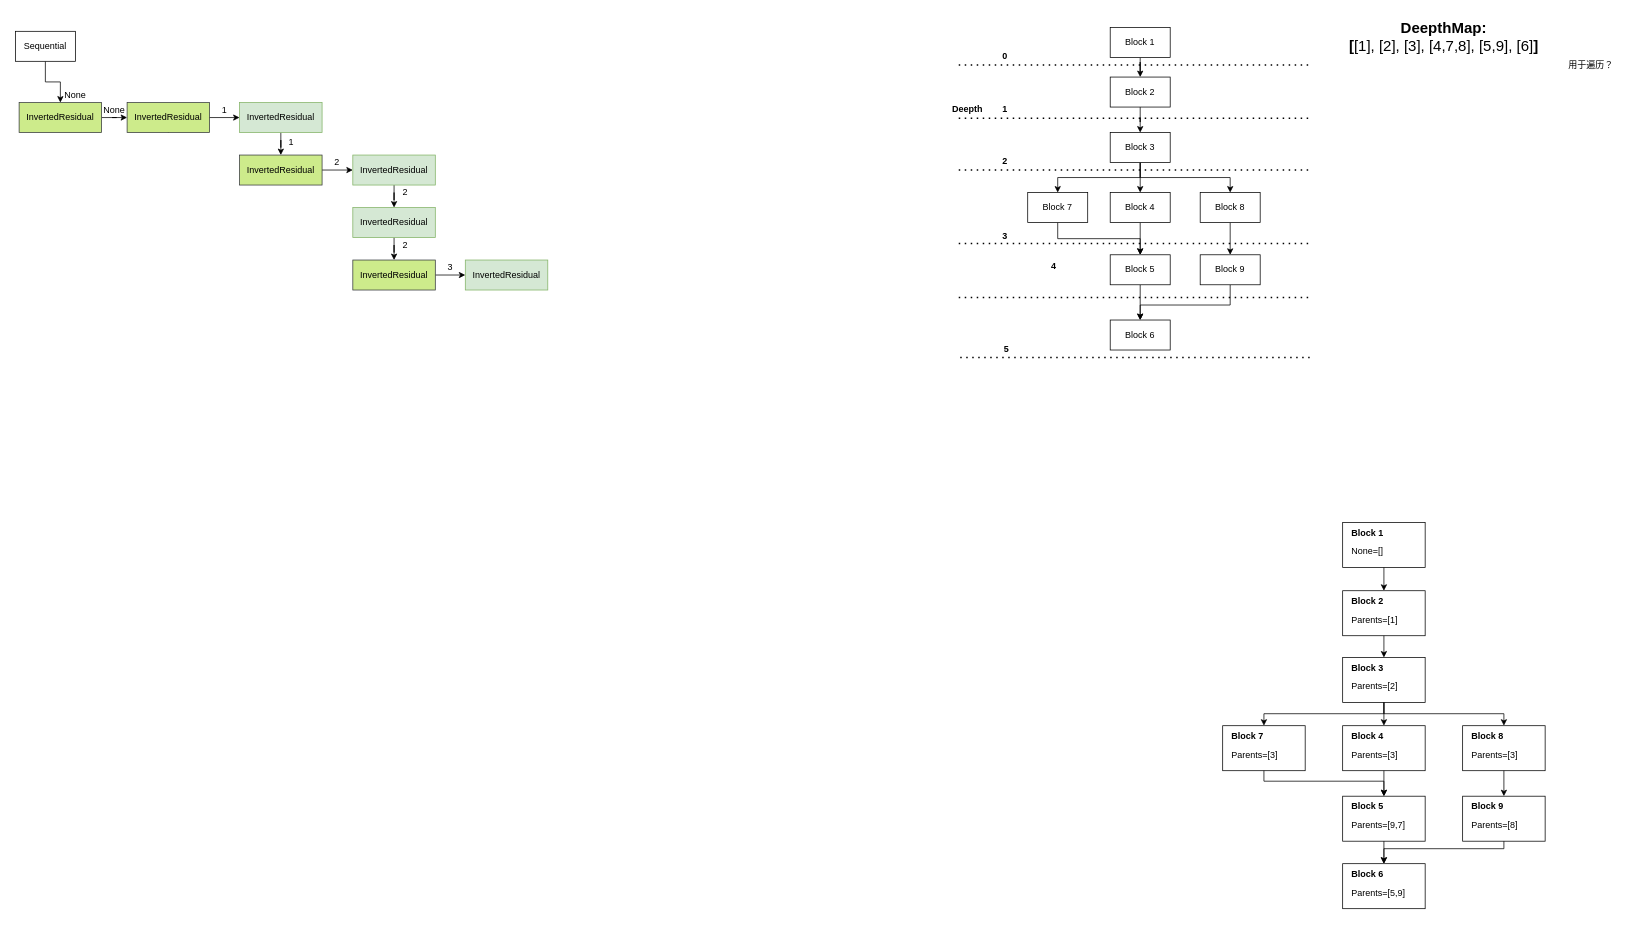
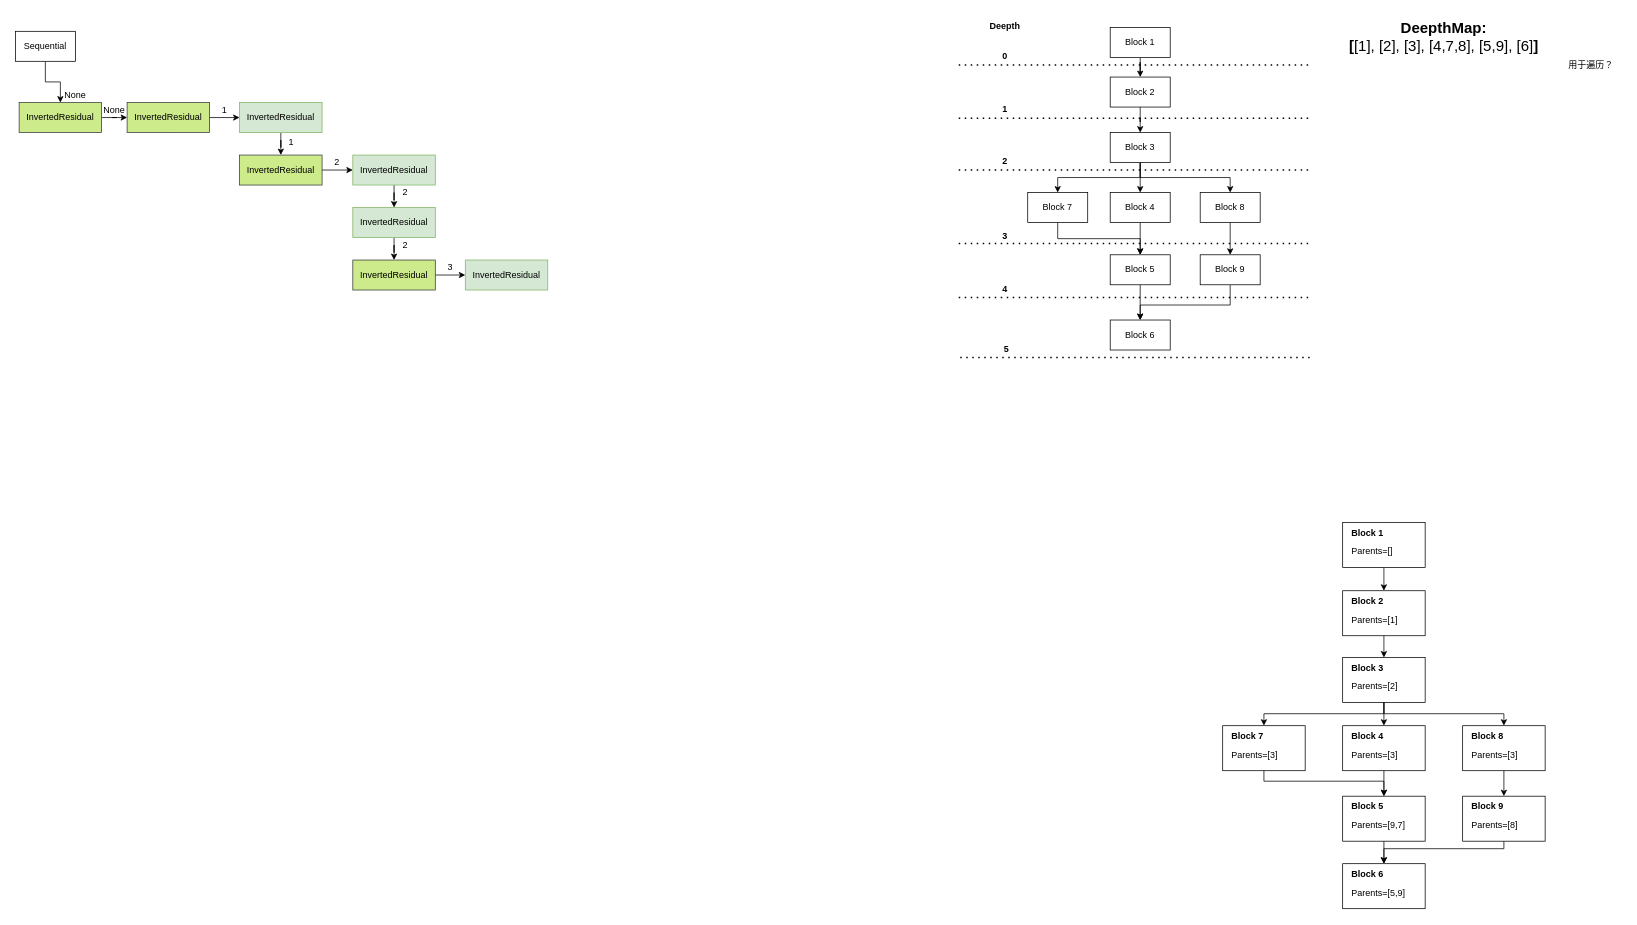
(968, 109) -> (1005, 27)
(1054, 267) -> (1005, 289)
(1370, 552) -> (1377, 552)
